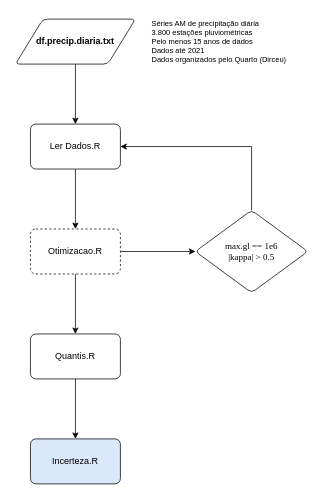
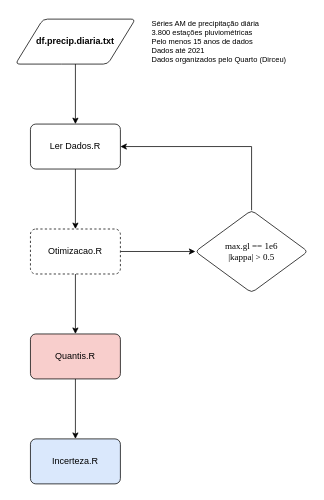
(75, 357) -> (75, 357)
